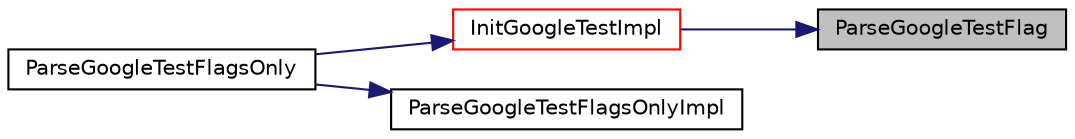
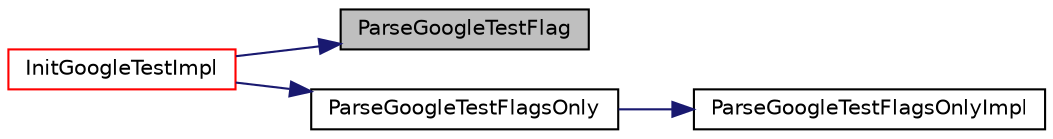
(373, 49) -> (263, 86)
